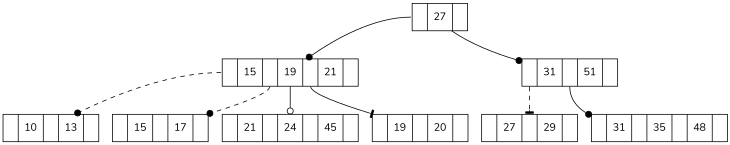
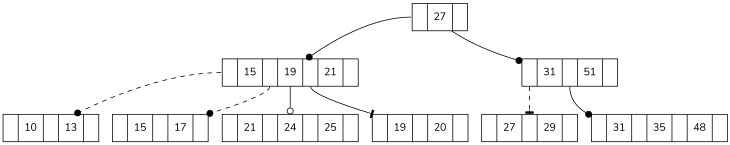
(330, 128) -> (330, 128)
